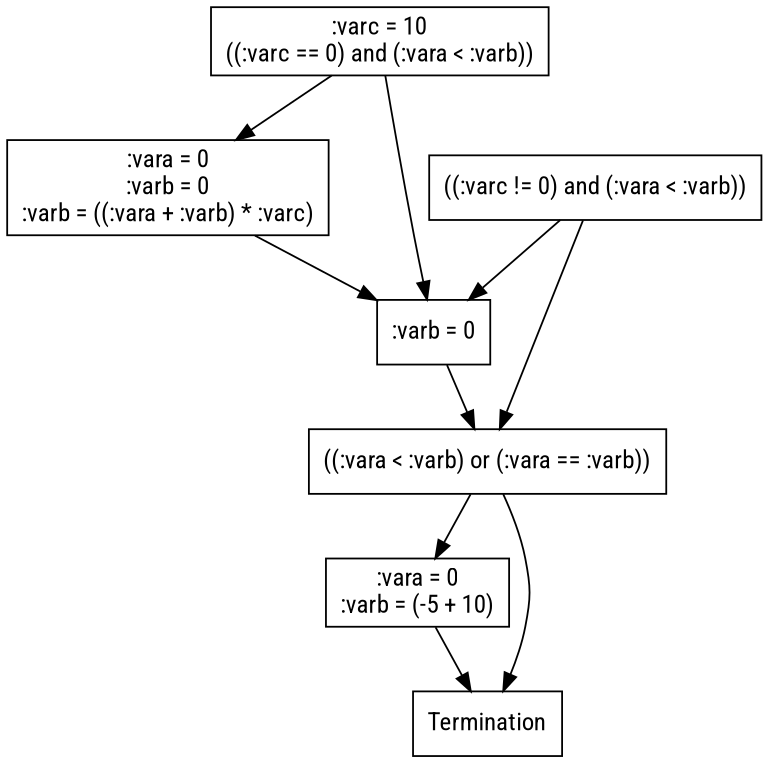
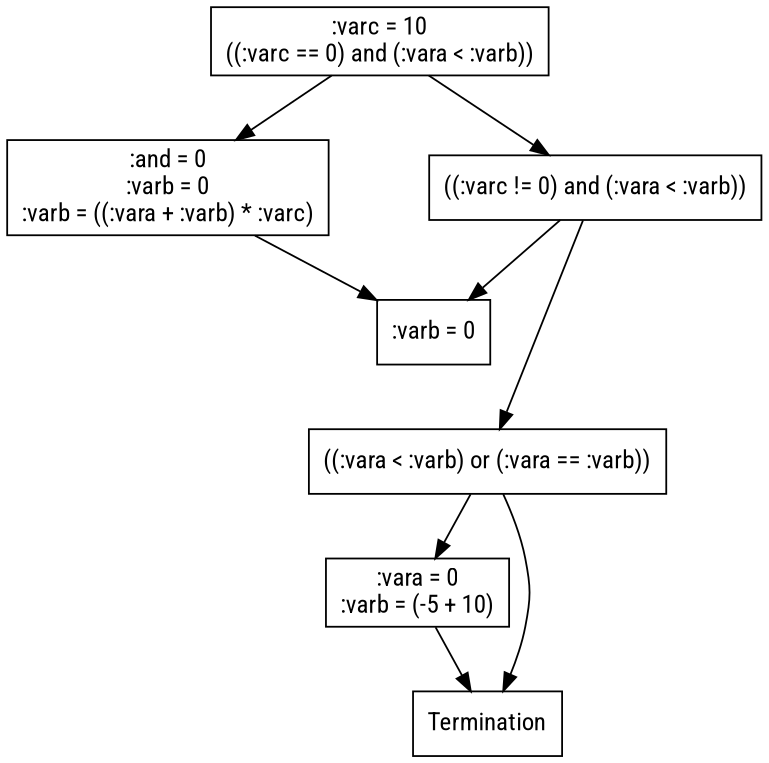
(403, 179) -> (481, 110)
(168, 188) -> (168, 188)
(457, 389) -> none
